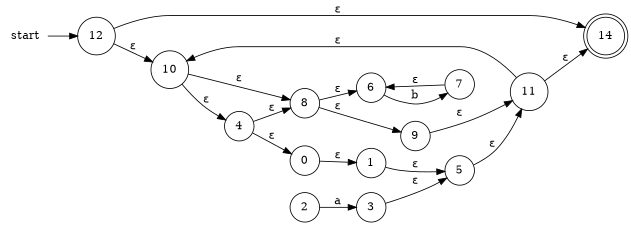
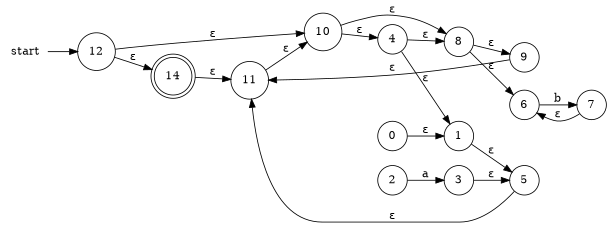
(563, 67) -> (209, 78)
(268, 141) -> (423, 84)
